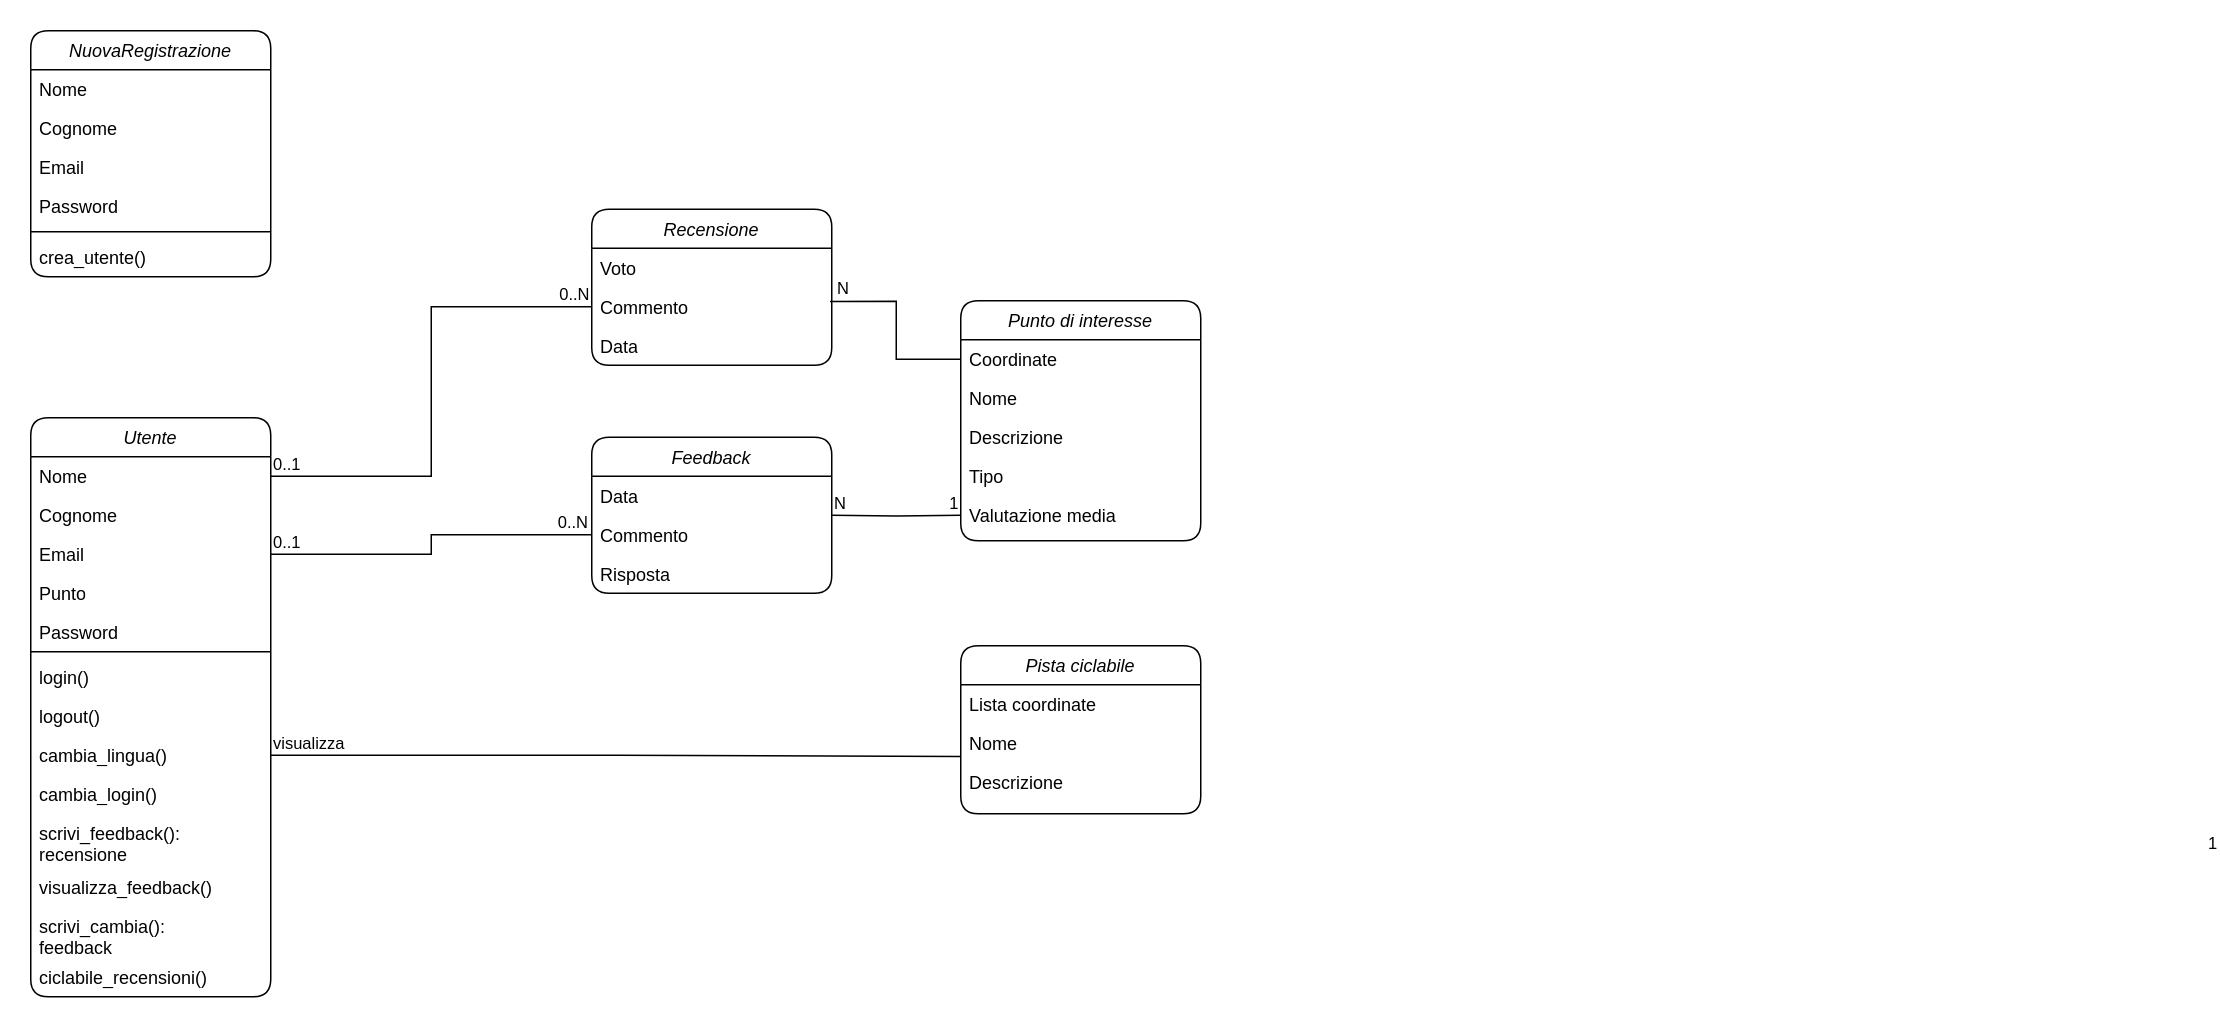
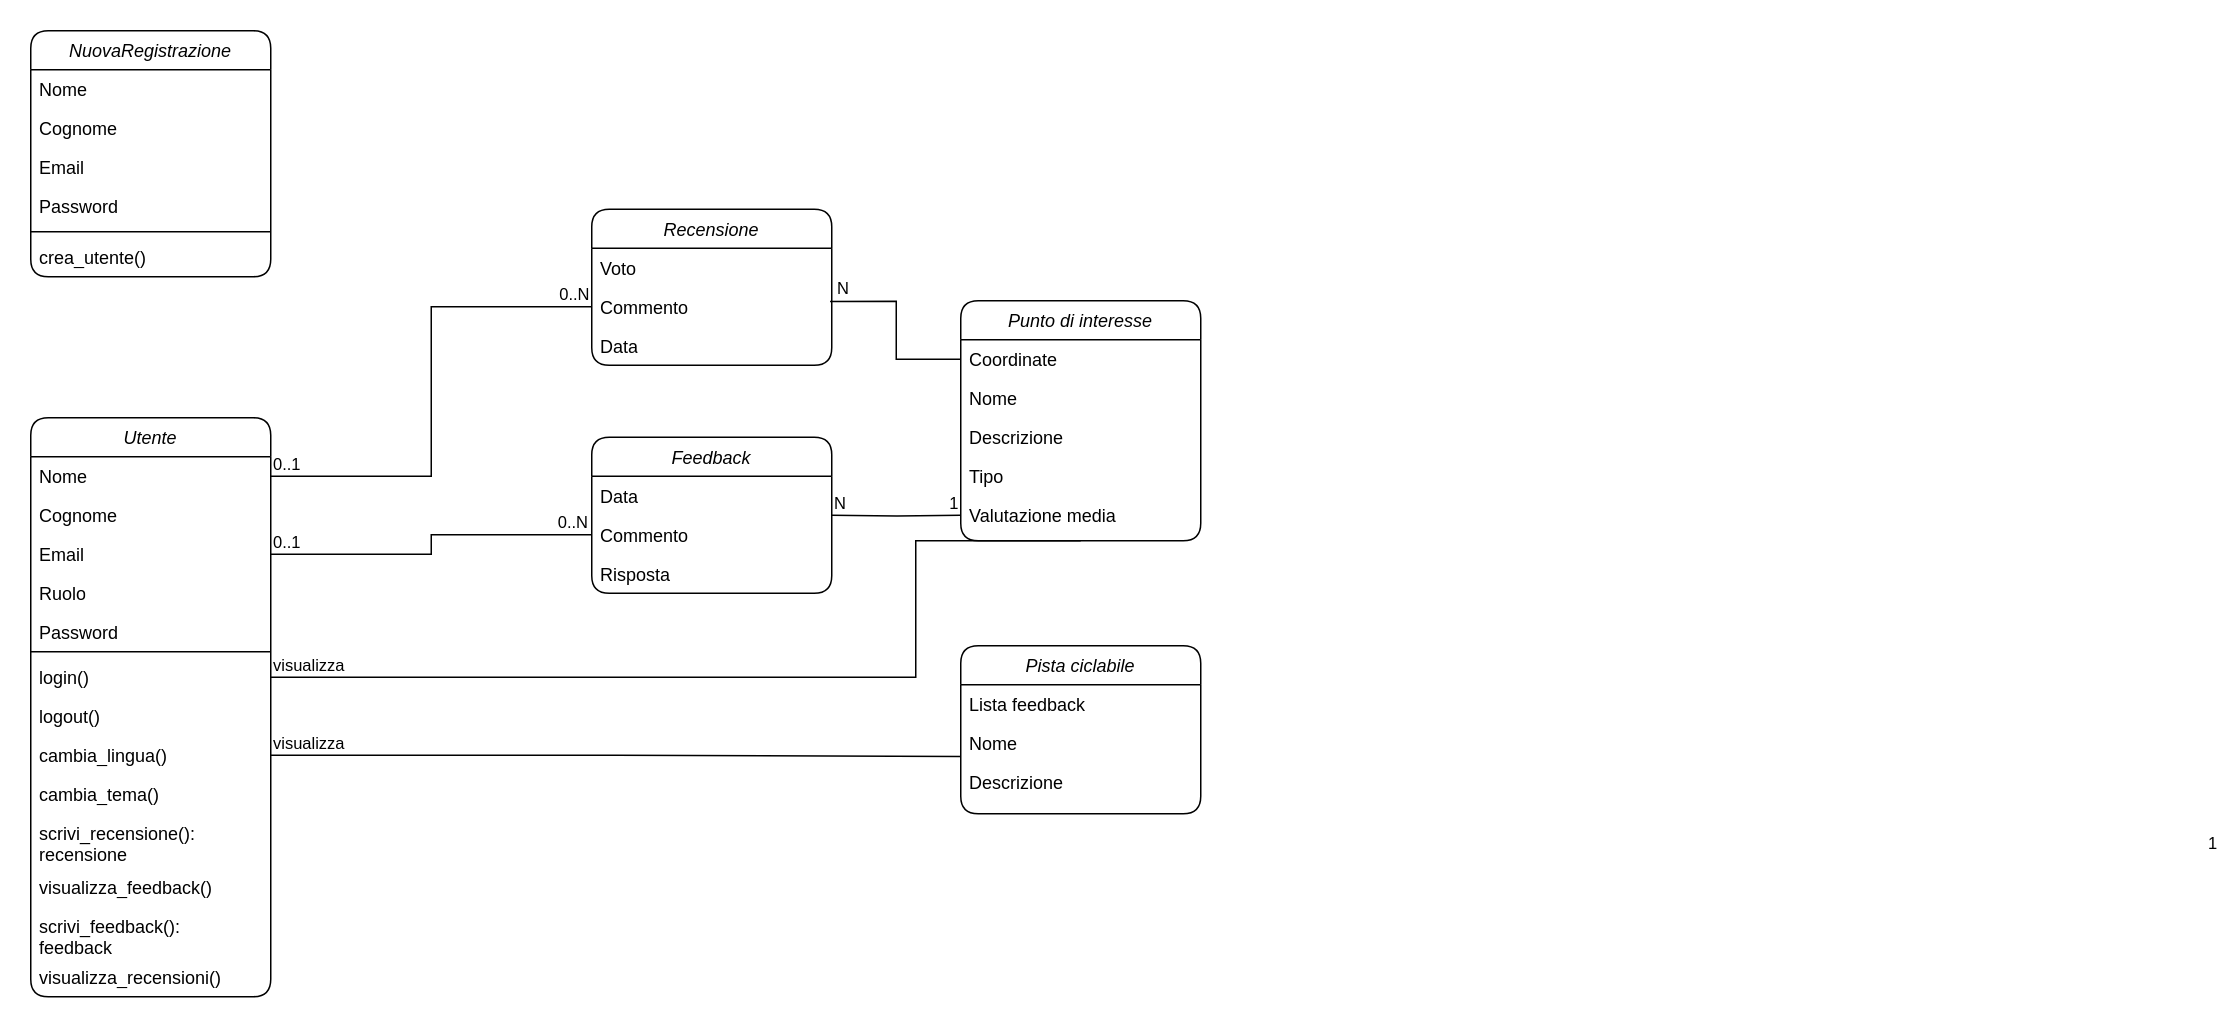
(65, 595) -> (63, 595)
none -> (688, 677)
(1043, 705) -> (1035, 705)
(103, 796) -> (103, 796)
(123, 846) -> (131, 846)
(111, 939) -> (123, 939)
(137, 979) -> (144, 979)
